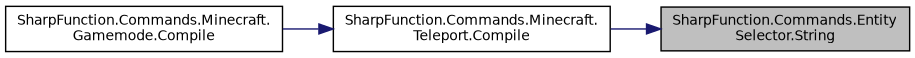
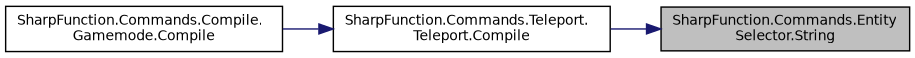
(144, 29) -> (144, 29)
(472, 29) -> (472, 29)
